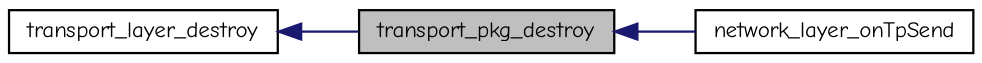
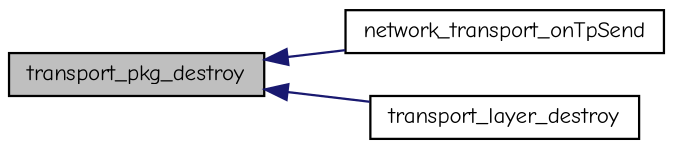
(330, 32) -> (329, 97)
(834, 32) -> (505, 32)
